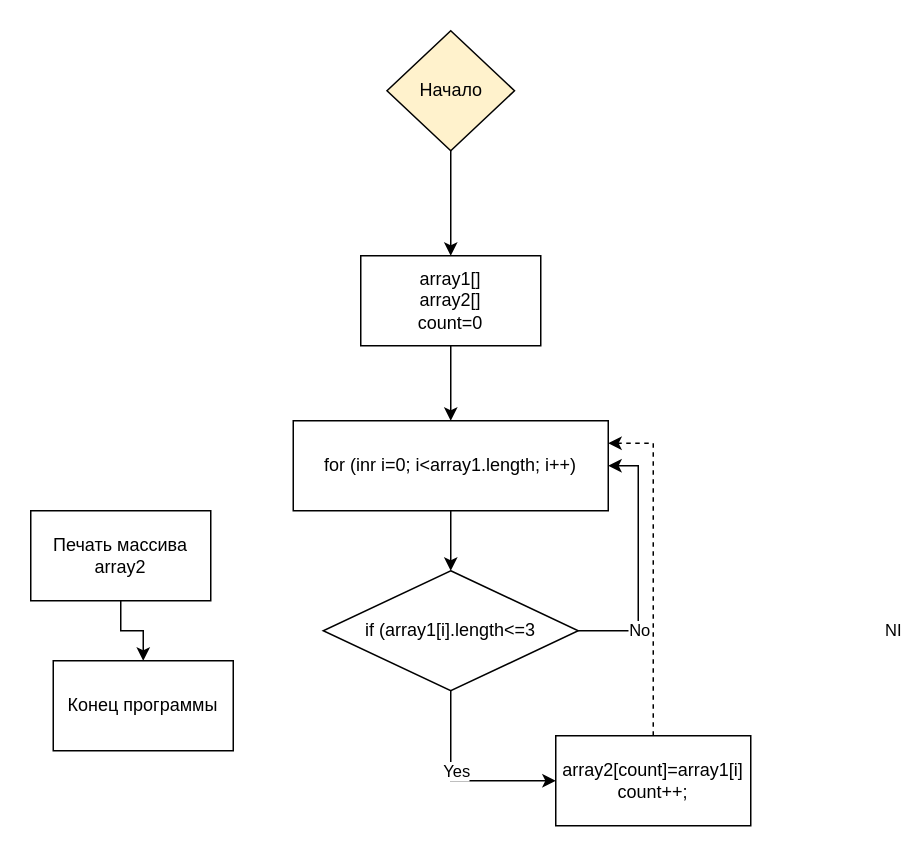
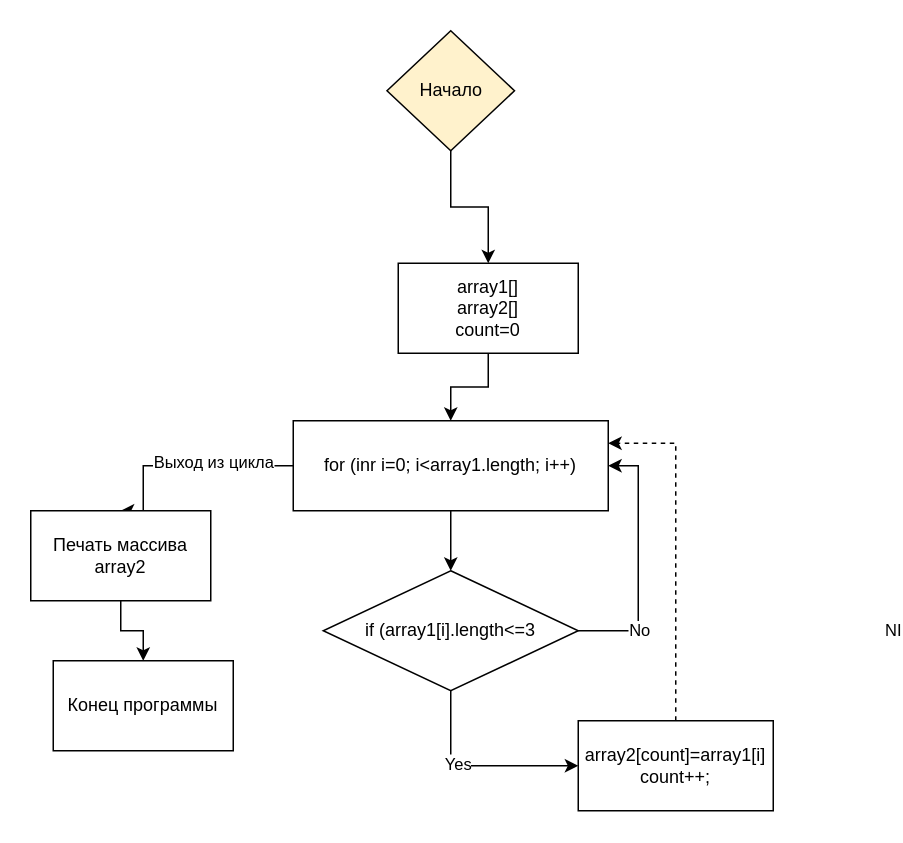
(451, 301) -> (488, 308)
none -> (190, 466)
(653, 781) -> (676, 766)
